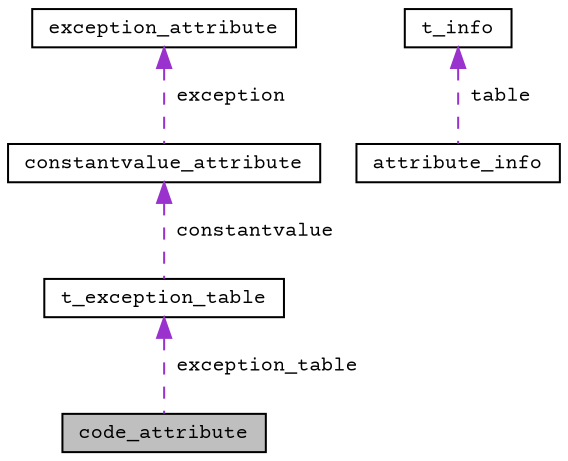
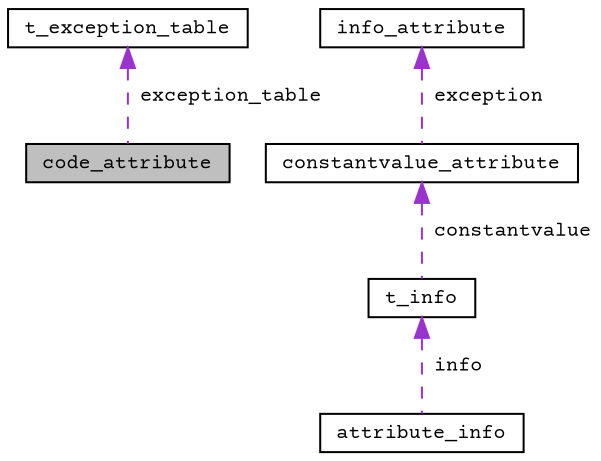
(164, 28) -> (422, 28)
(495, 96) -> (453, 366)
(164, 241) -> (422, 241)
